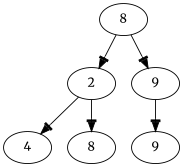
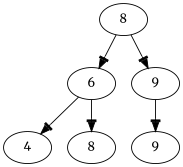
(92, 84) -> (92, 84)
